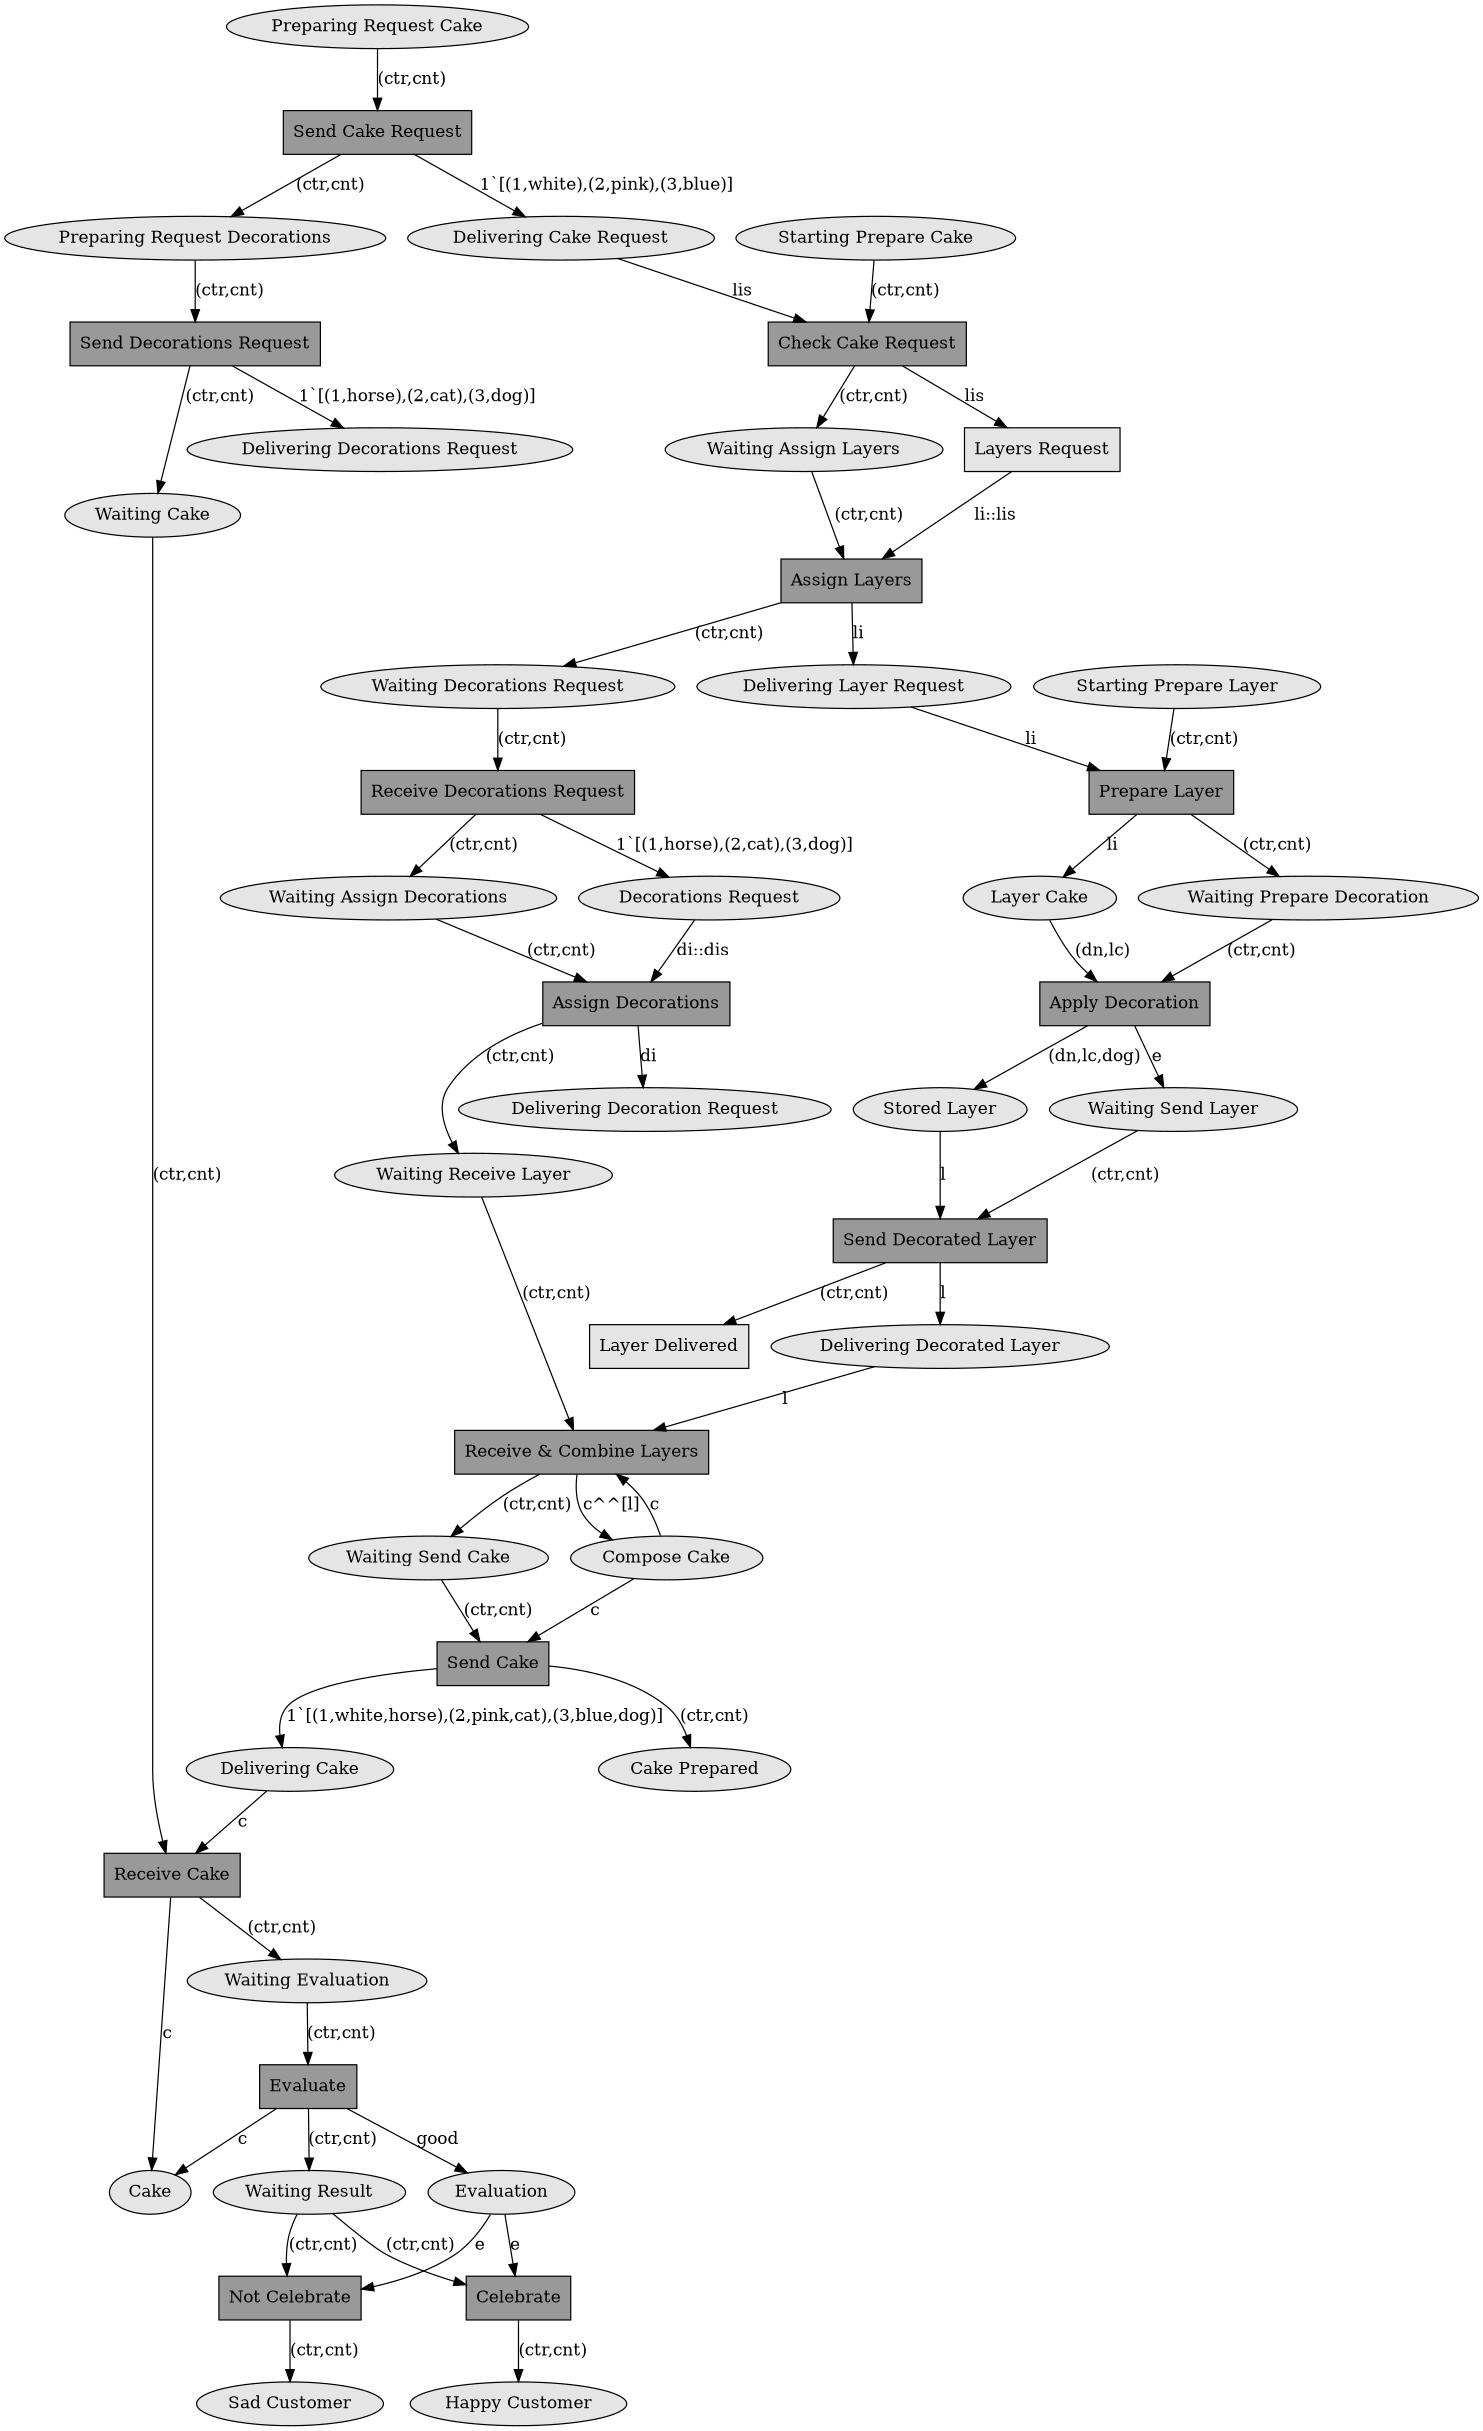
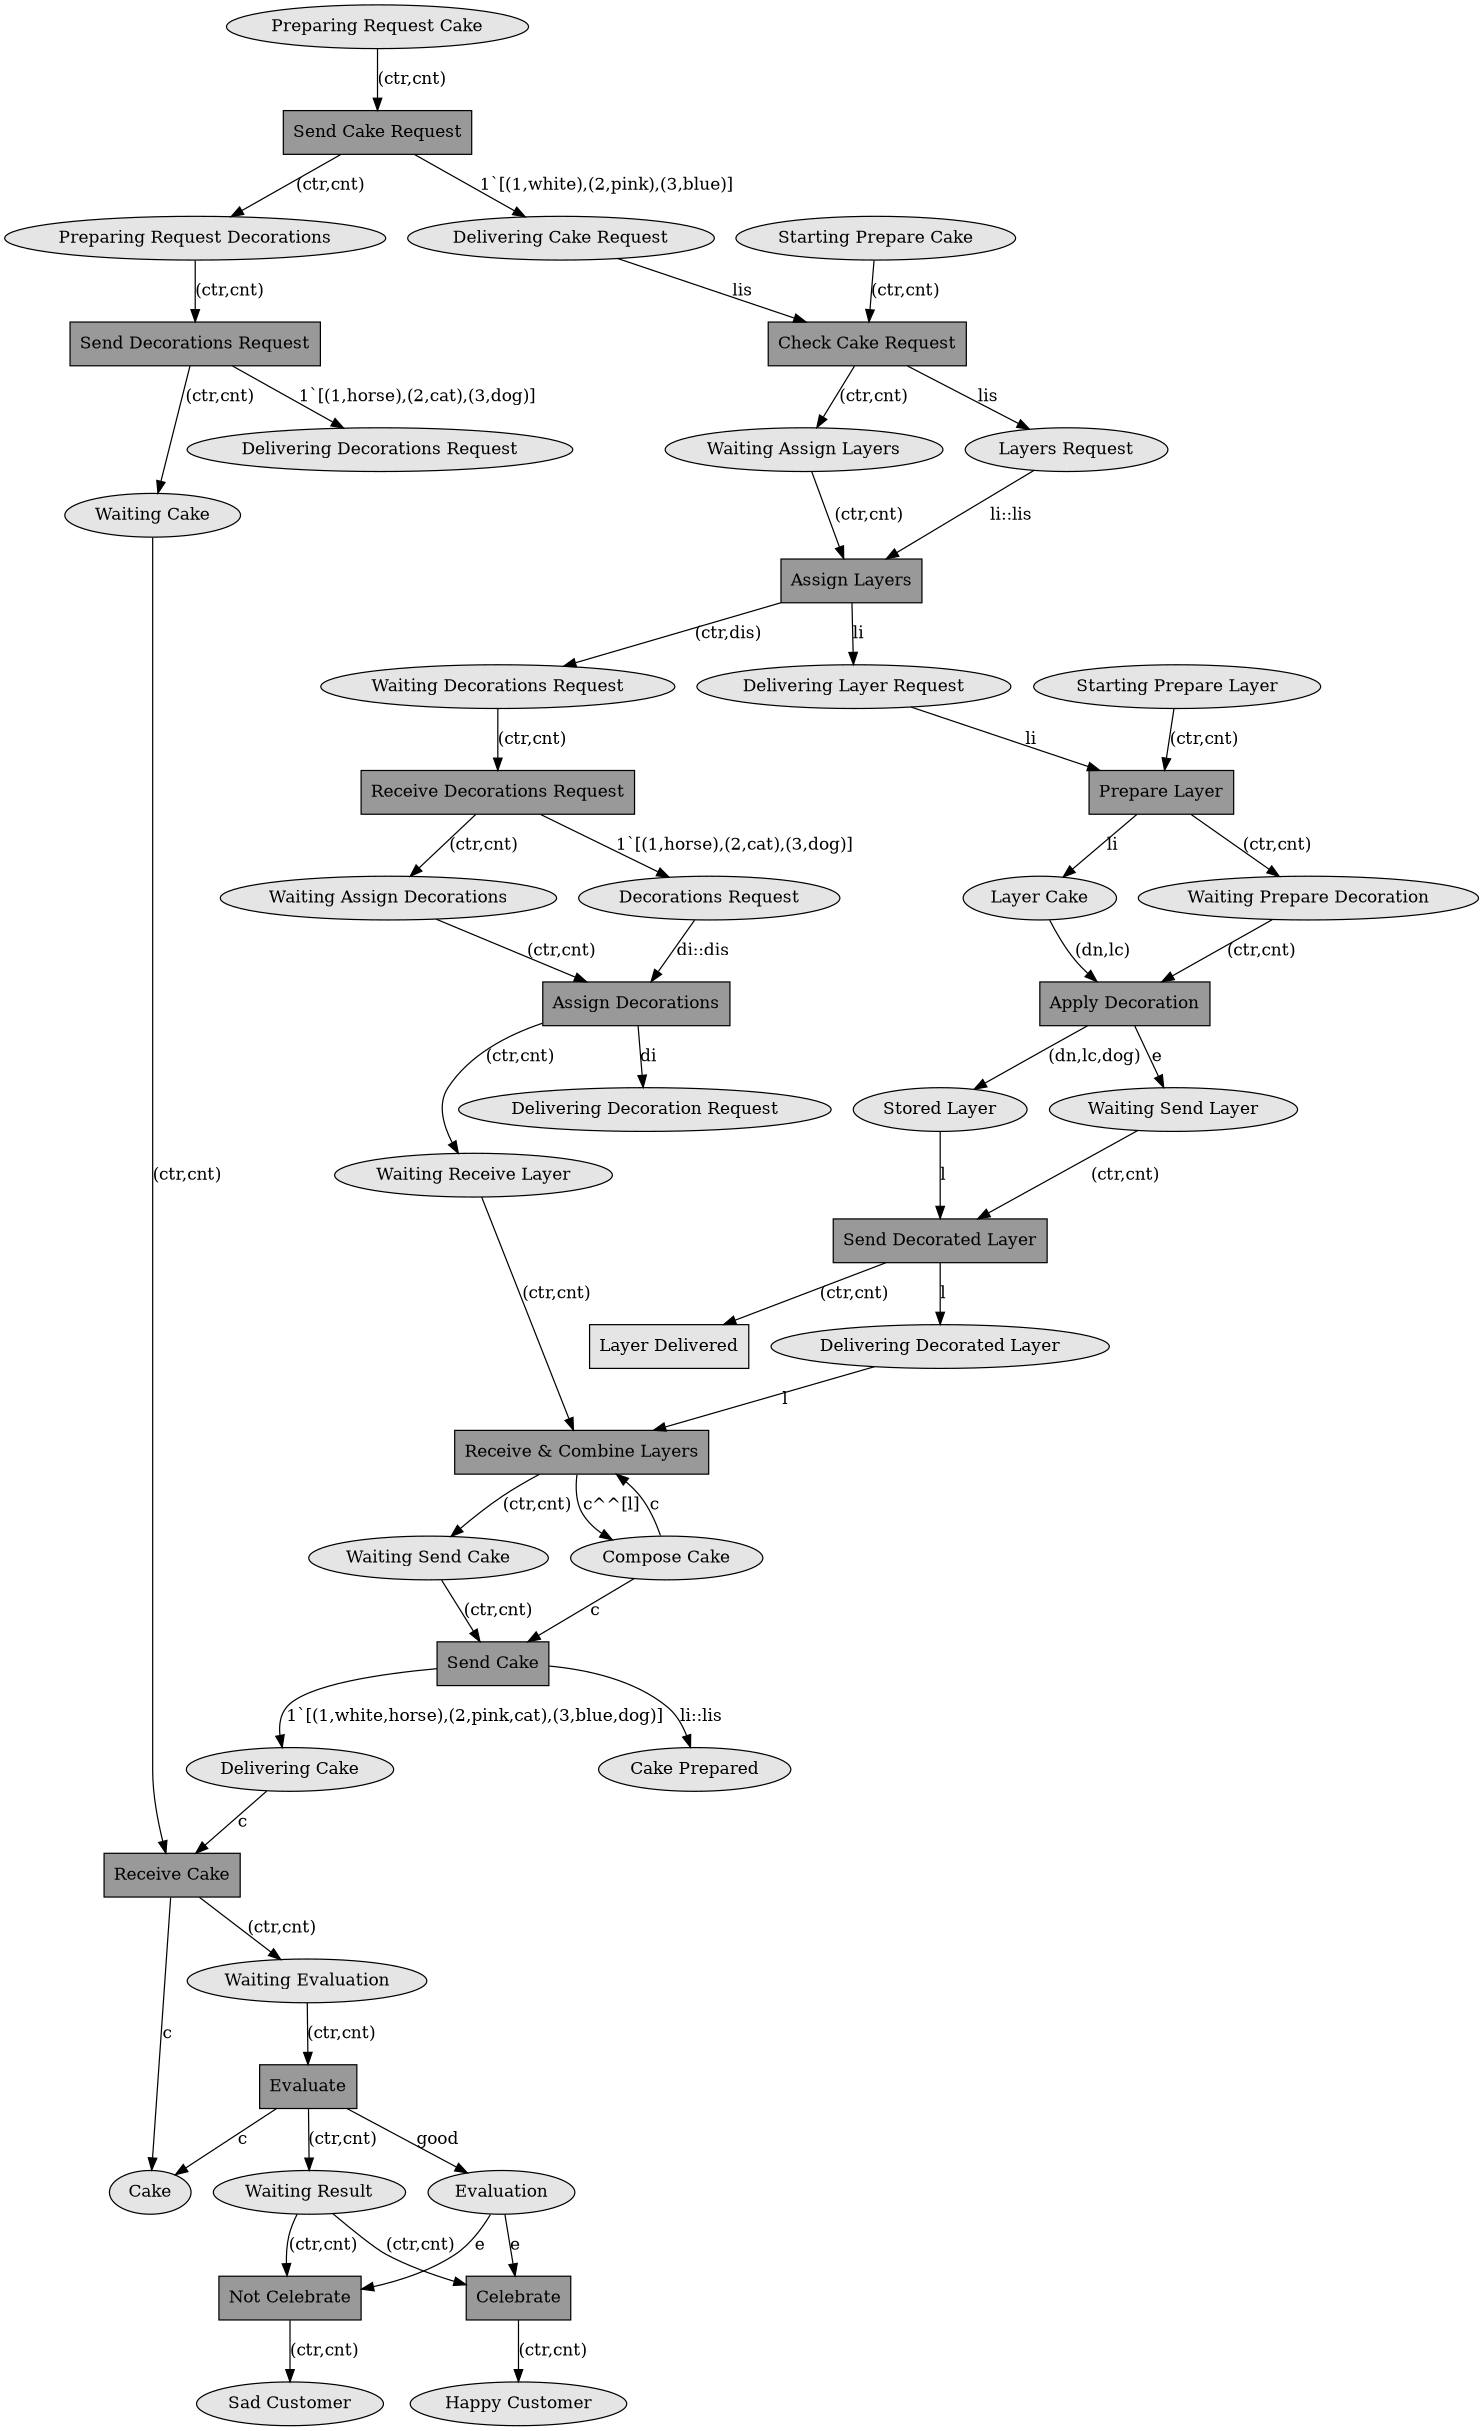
(1042, 450) -> (1067, 450)
(729, 634) -> (728, 634)
(715, 1717) -> (701, 1717)
